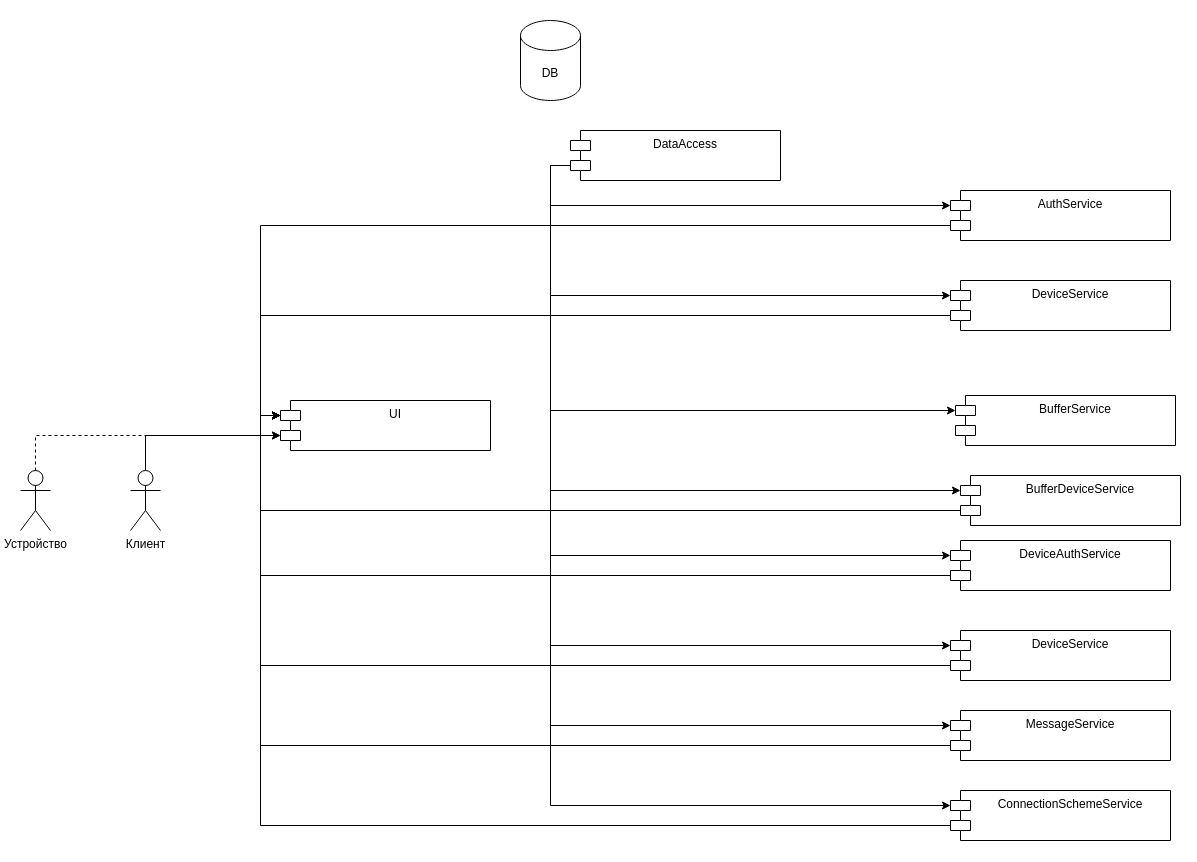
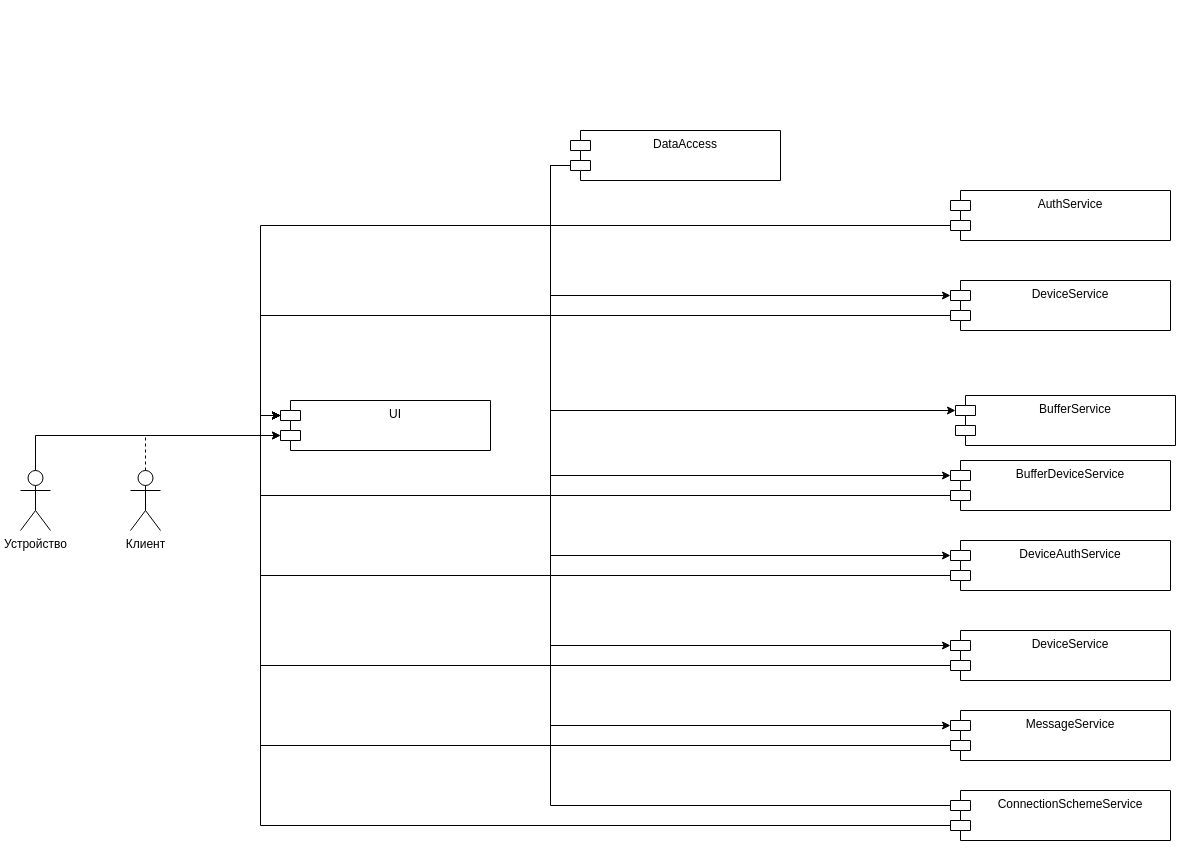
(551, 61) -> none
(748, 206) -> none
(73, 436) -> (73, 436)
(146, 454) -> (146, 454)
(1071, 501) -> (1061, 486)
(942, 806) -> (944, 806)
